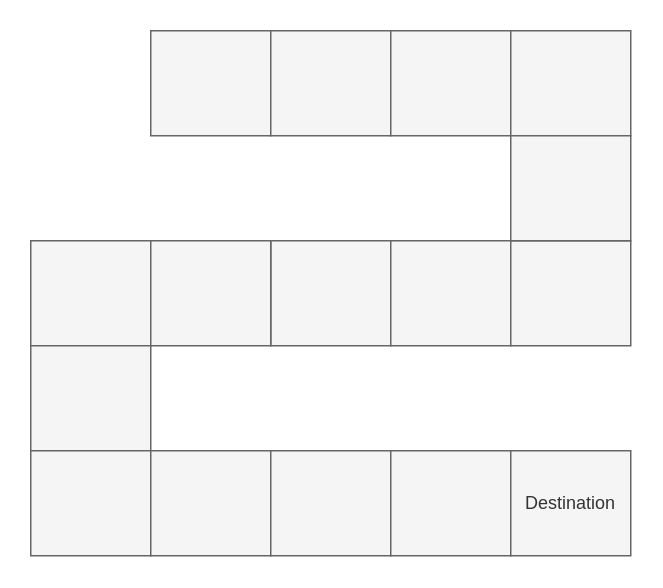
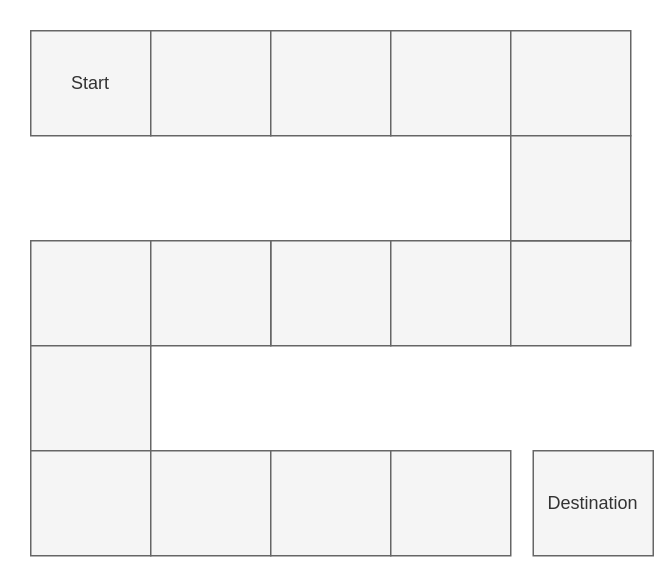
none -> (91, 83)
(571, 503) -> (593, 503)
